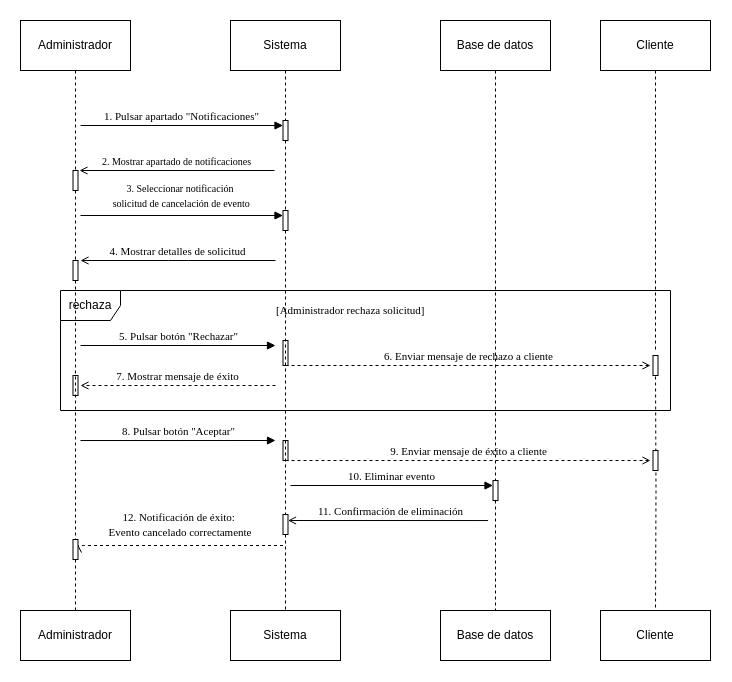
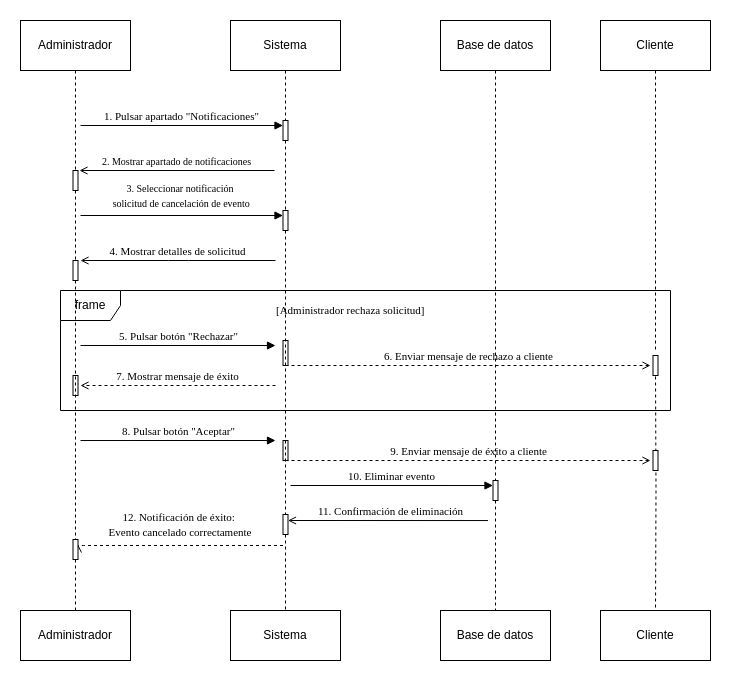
(91, 306) -> (91, 306)
